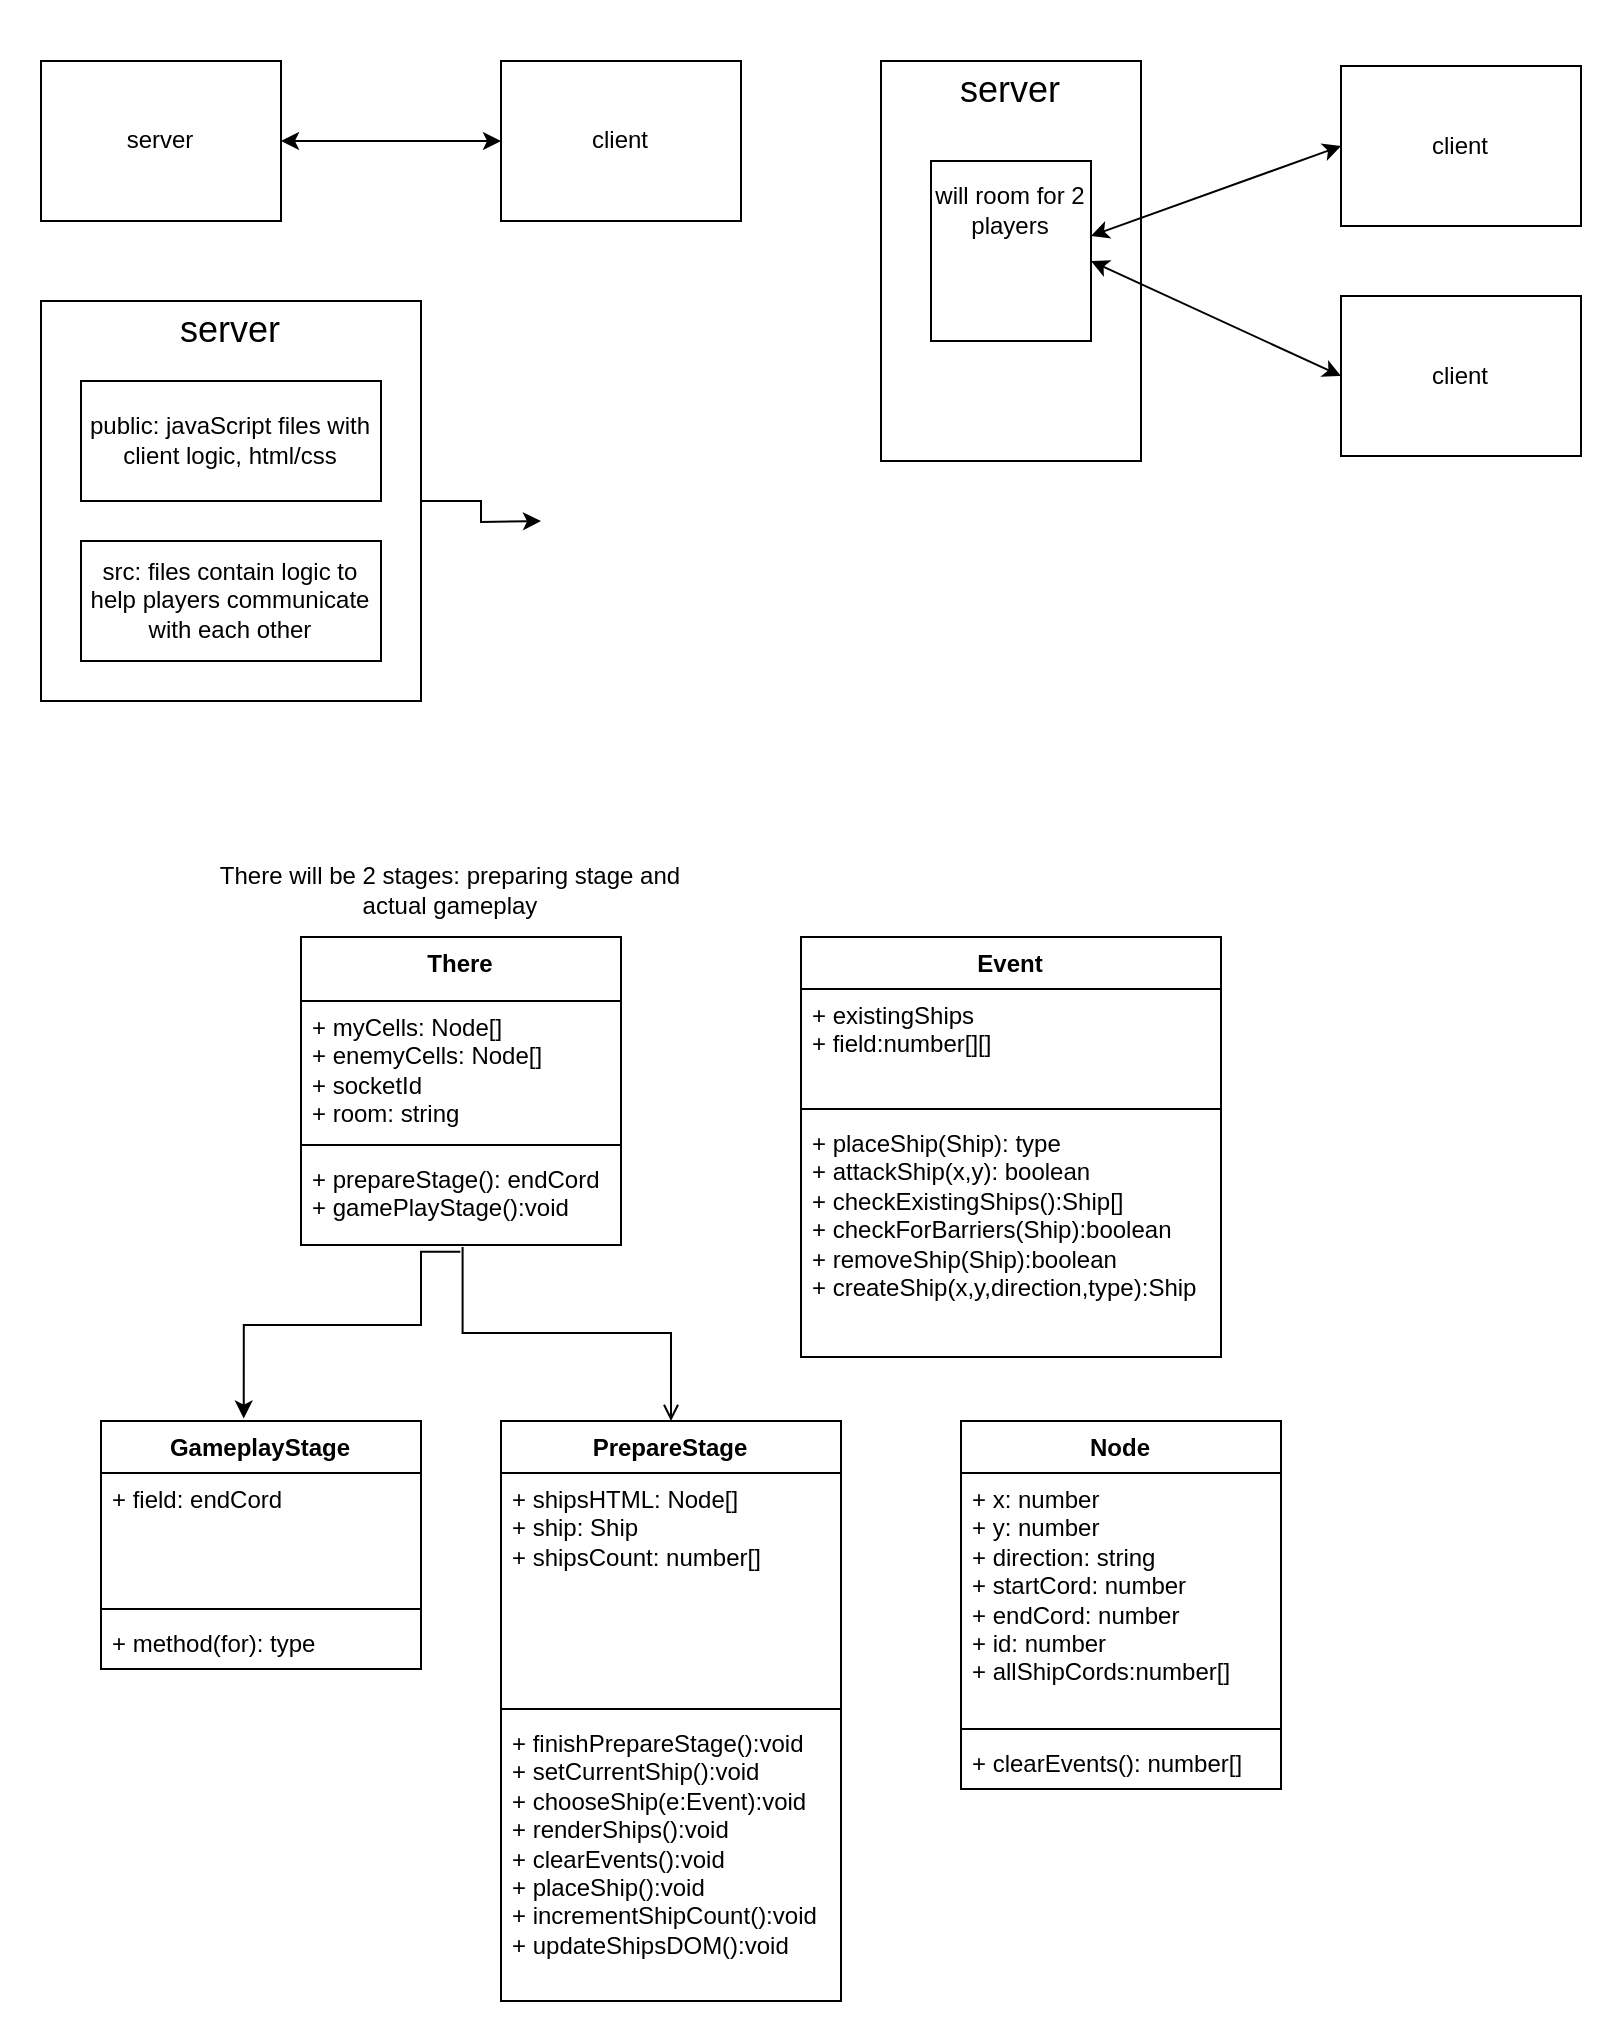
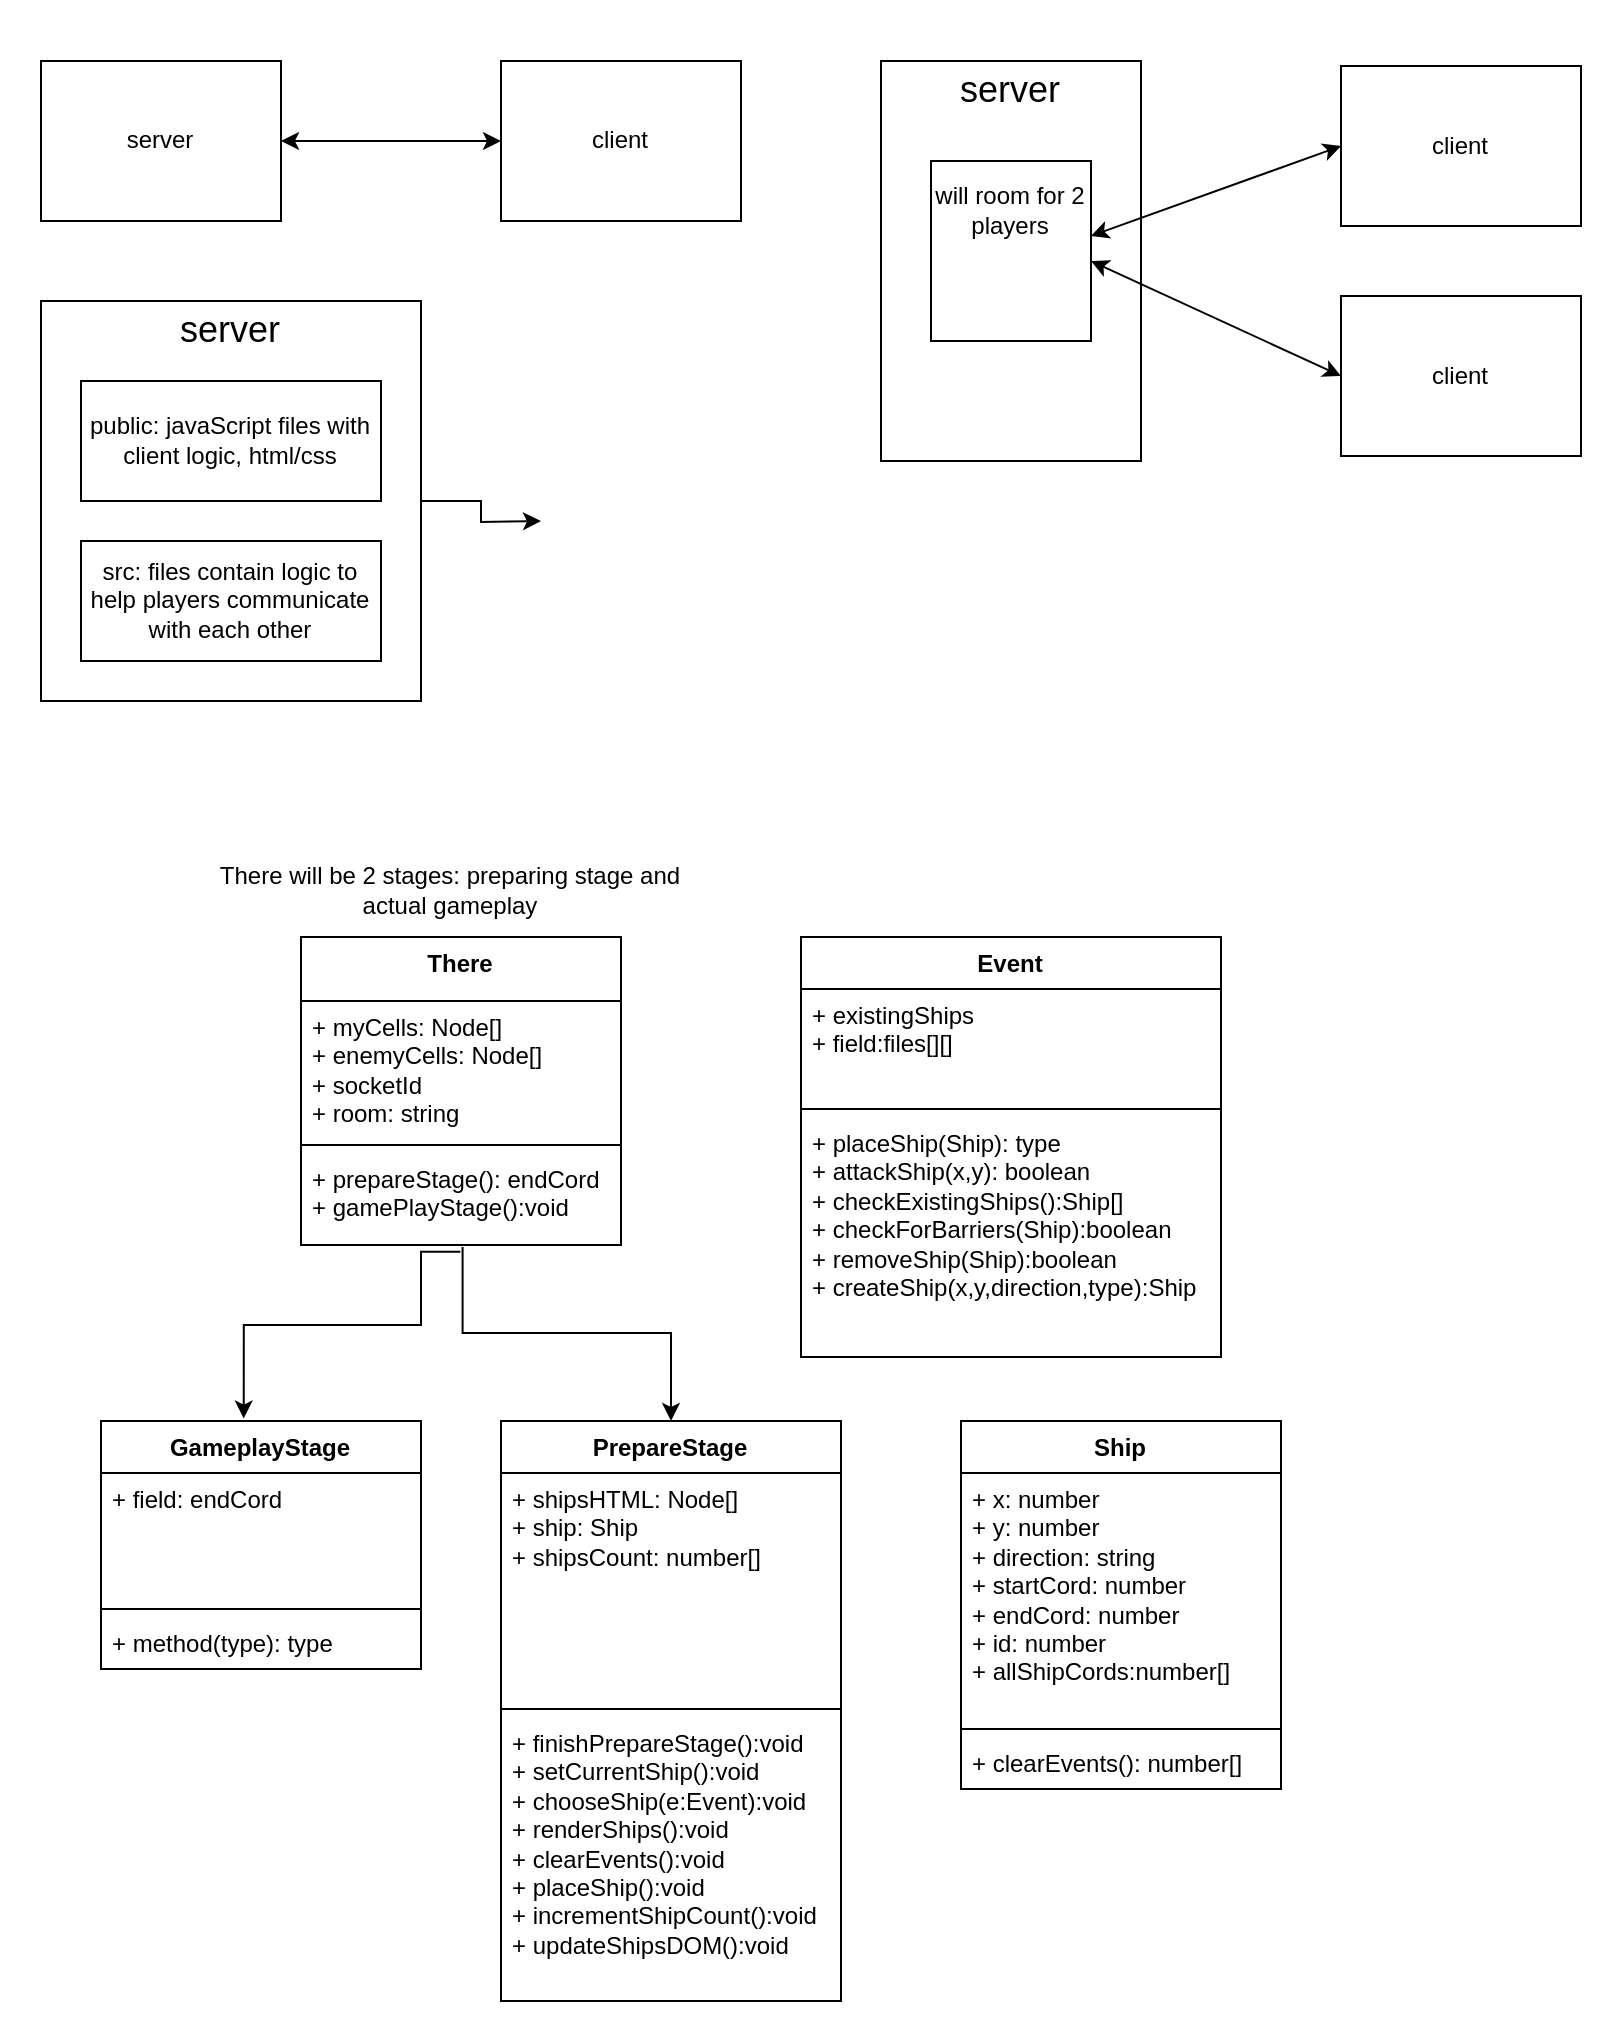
(921, 1032) -> (909, 1032)
(671, 1408) -> (671, 1406)
(1121, 1449) -> (1121, 1449)
(231, 1645) -> (238, 1645)
